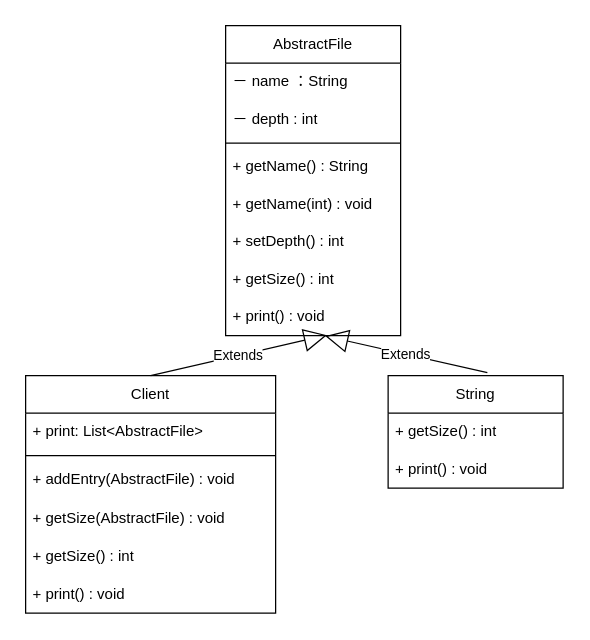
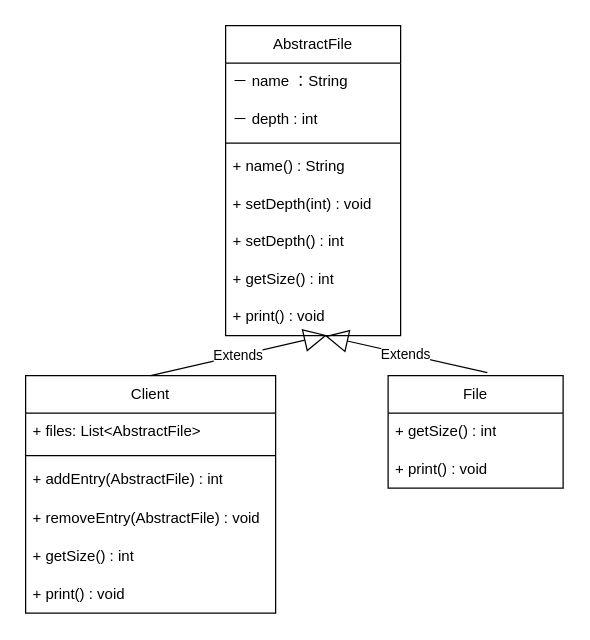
(307, 167) -> (295, 167)
(312, 204) -> (314, 204)
(476, 394) -> (476, 394)
(135, 432) -> (133, 432)
(150, 479) -> (145, 479)
(144, 518) -> (152, 518)
